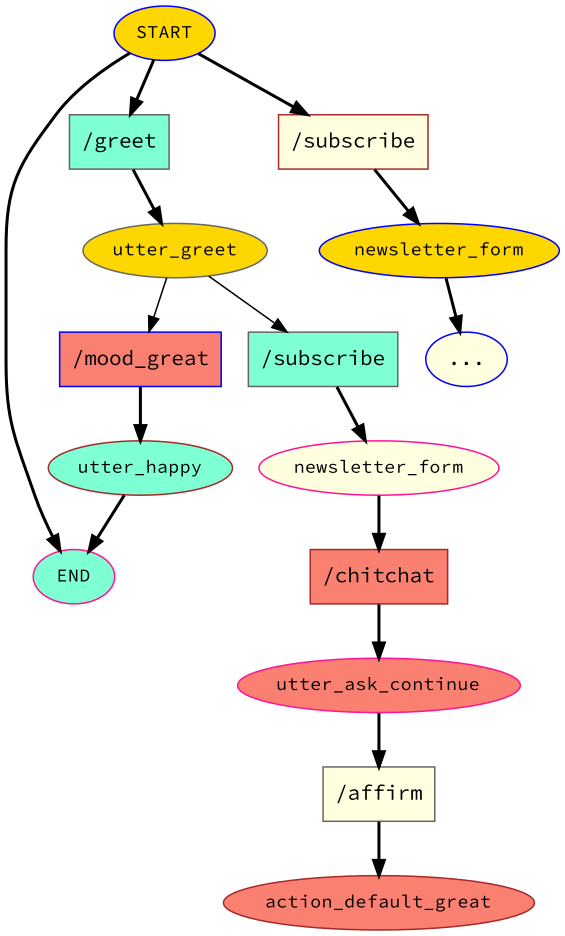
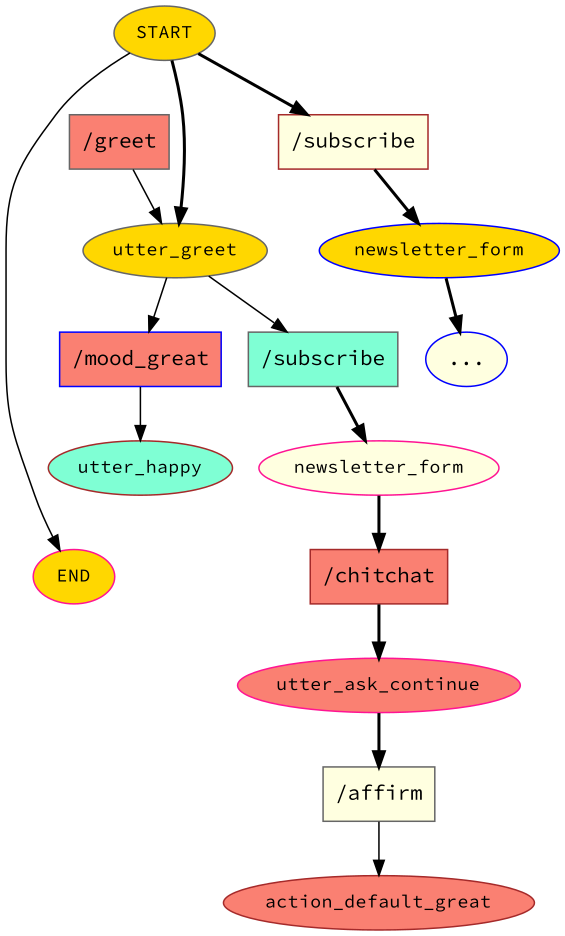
(165, 33) -> (165, 33)
(145, 80) -> (184, 134)
(119, 142) -> (119, 142)
(144, 190) -> (144, 190)
(6, 275) -> (6, 275)
(140, 406) -> (140, 406)
(111, 517) -> none
(74, 577) -> (74, 577)
(379, 841) -> (379, 841)
